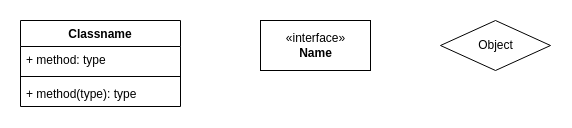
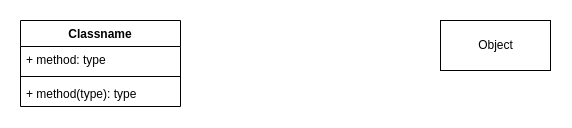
(316, 46) -> none
(496, 46) -> (496, 46)
